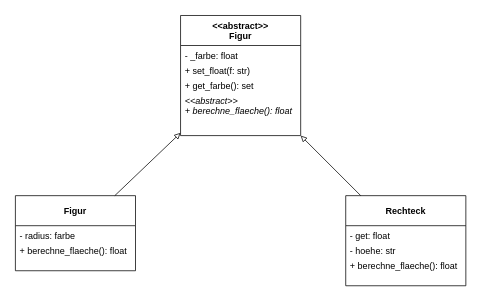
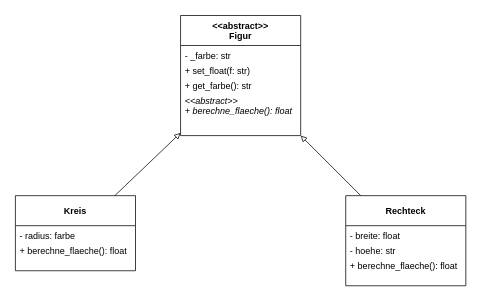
(218, 56) -> (214, 56)
(226, 86) -> (226, 86)
(75, 211) -> (75, 211)
(375, 236) -> (381, 236)
